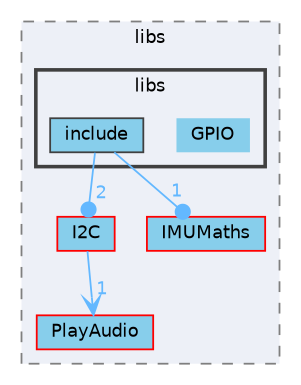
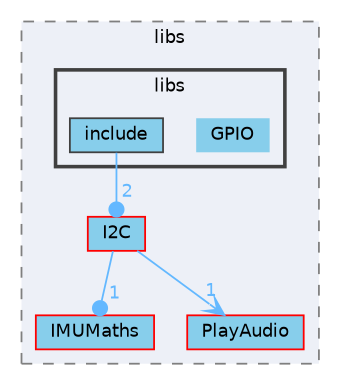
(146, 180) -> (107, 276)
